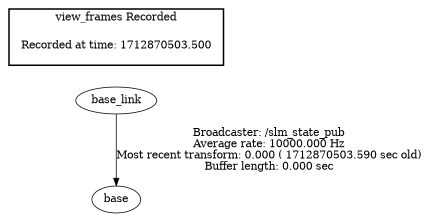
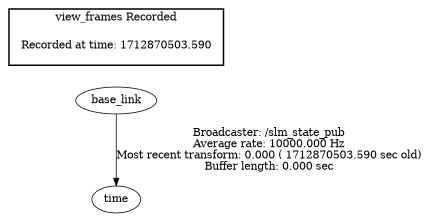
(116, 46) -> (116, 46)
(116, 200) -> (116, 200)
